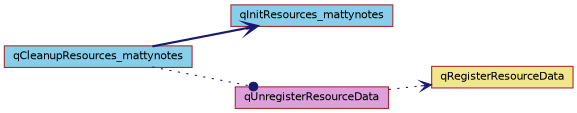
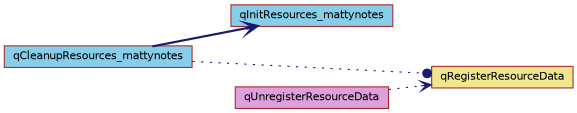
(201, 76) -> (308, 67)
